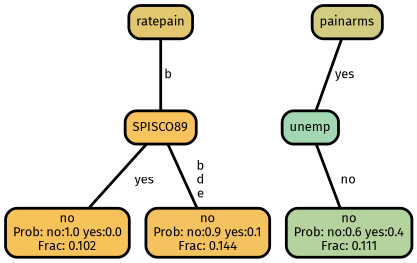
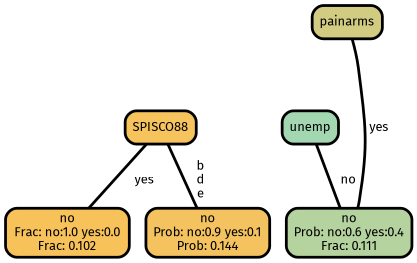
(161, 22) -> none
(329, 75) -> (365, 123)
(161, 127) -> (161, 127)
(67, 233) -> (67, 233)
(208, 233) -> (208, 233)
